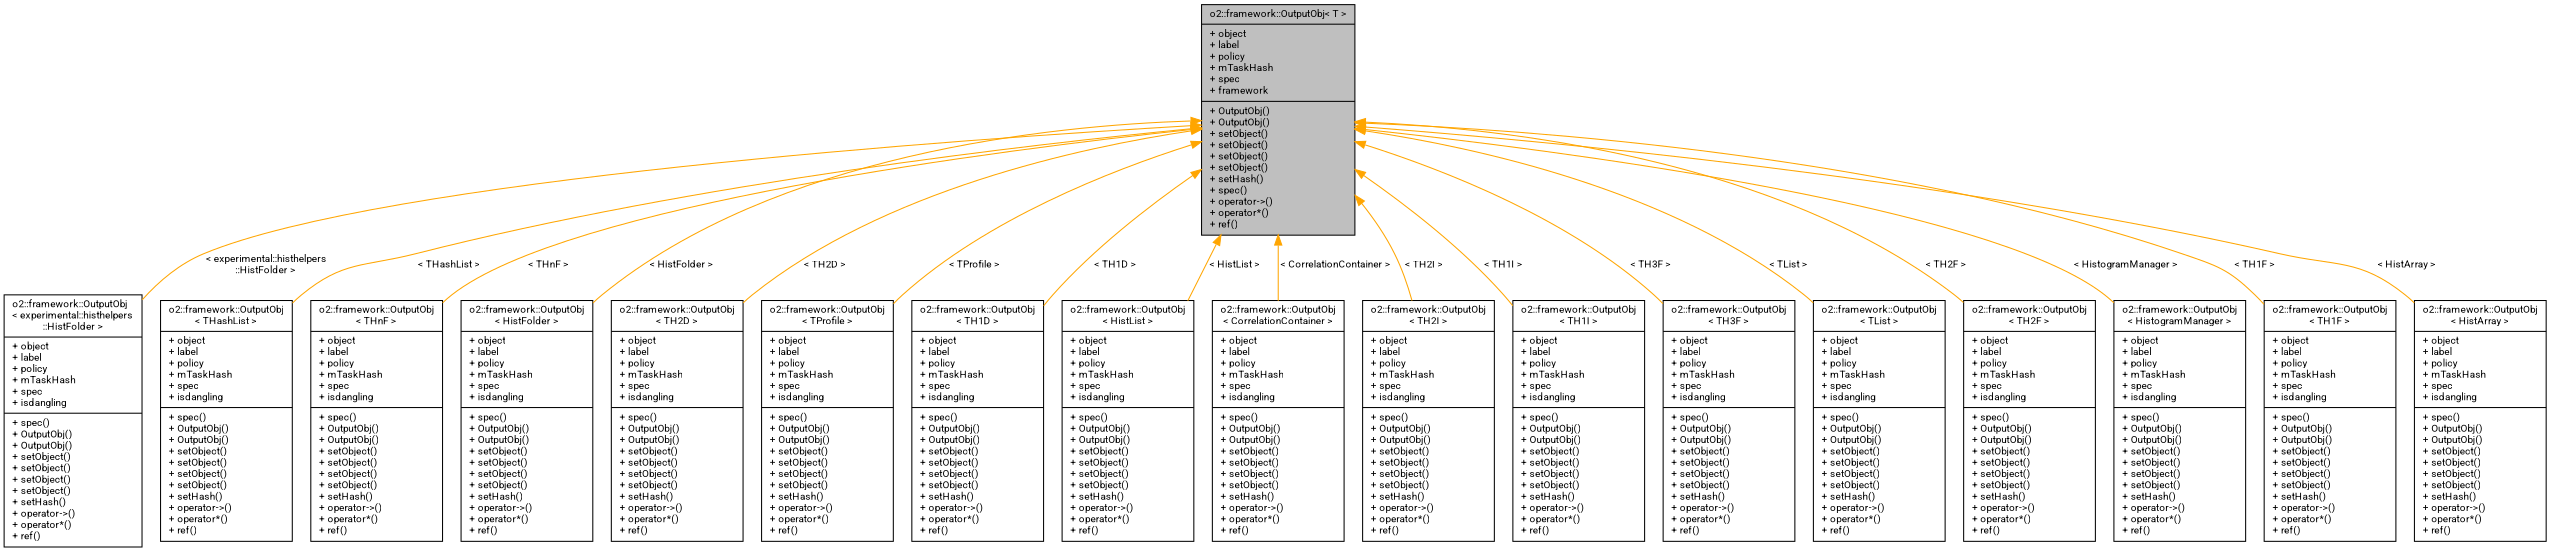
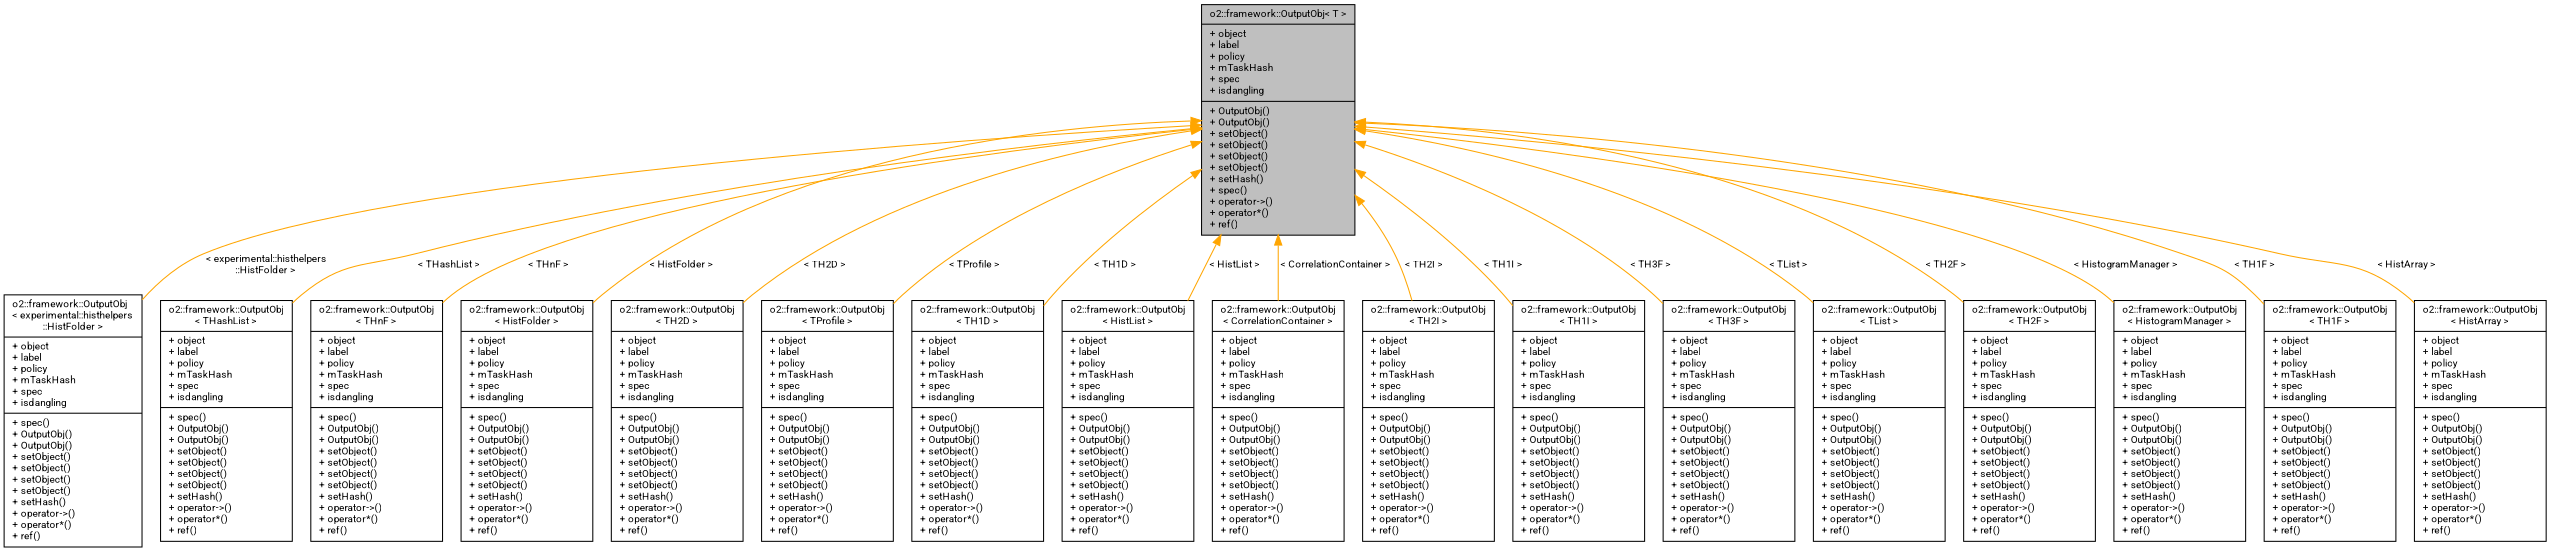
(1240, 91) -> (1237, 91)
